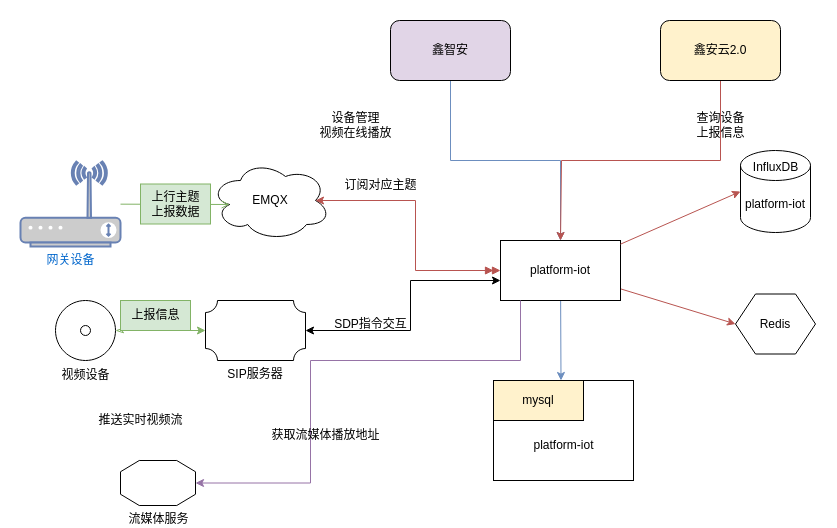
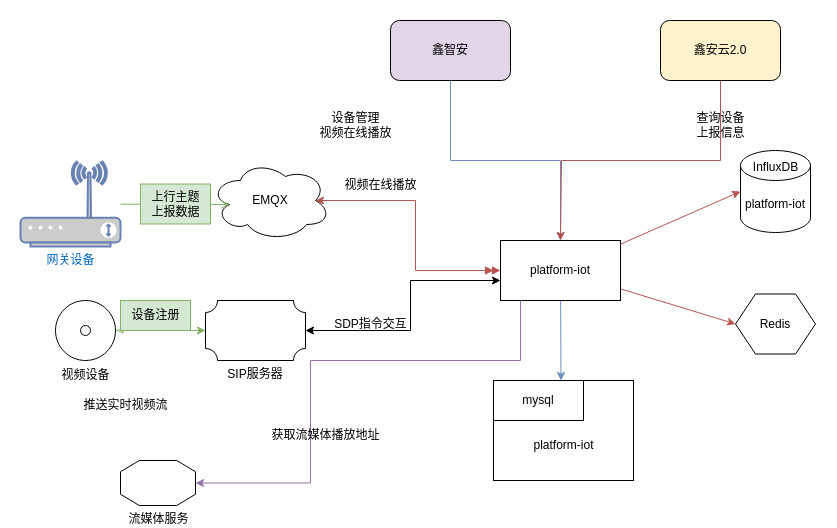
(381, 186) -> (381, 186)
(156, 316) -> (156, 316)
(539, 401) -> (539, 401)
(141, 421) -> (126, 406)
